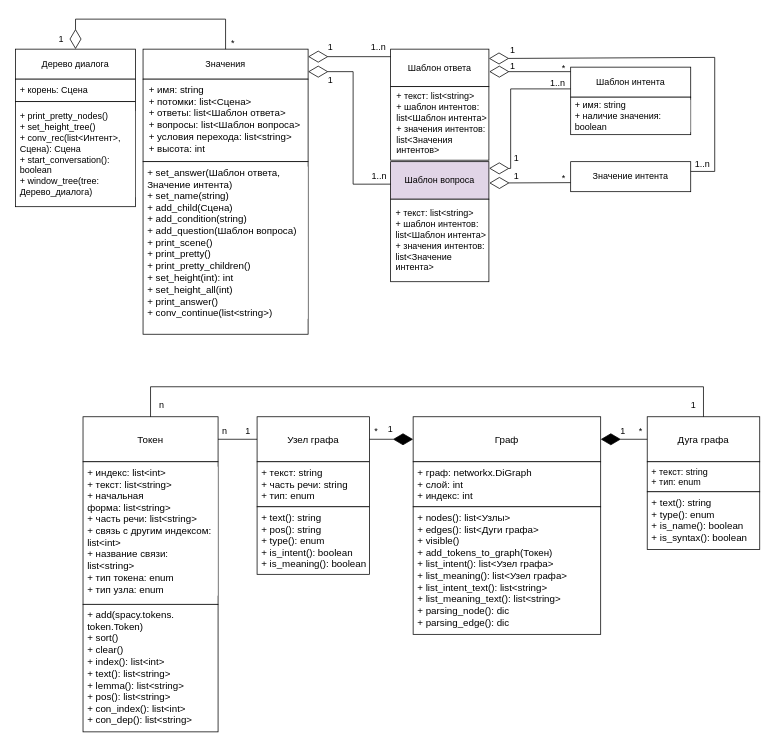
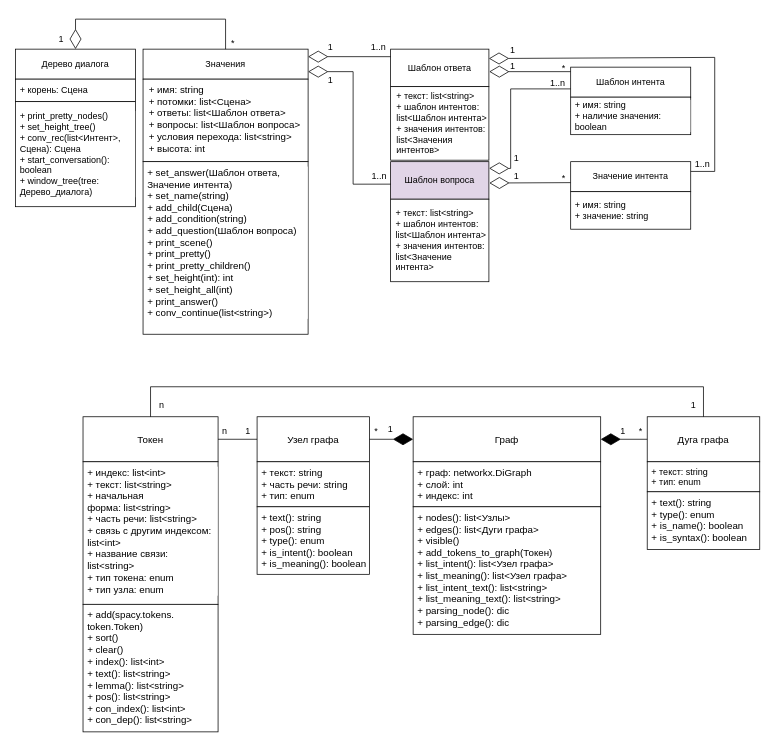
none -> (630, 210)
